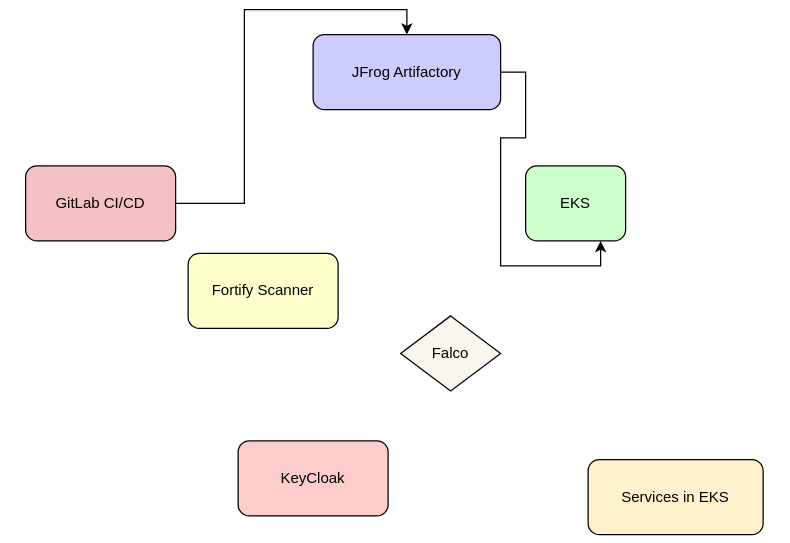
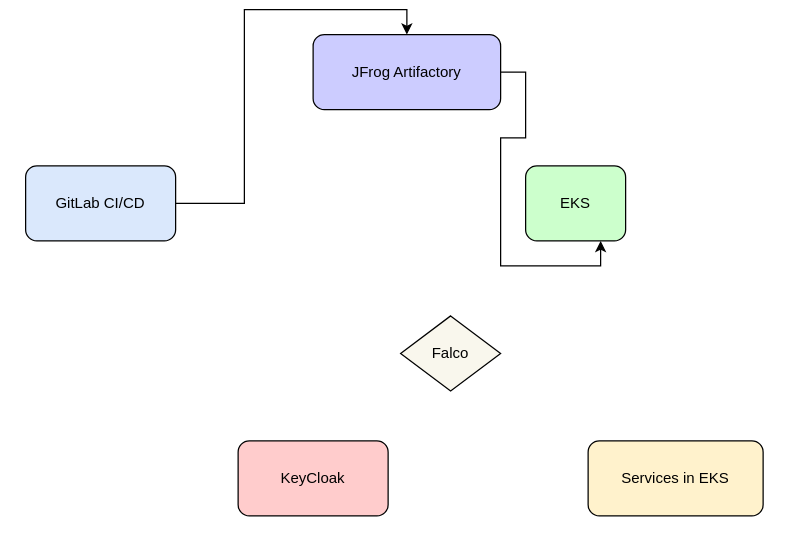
(101, 203) -> (101, 203)
(263, 291) -> none
(676, 497) -> (676, 478)
